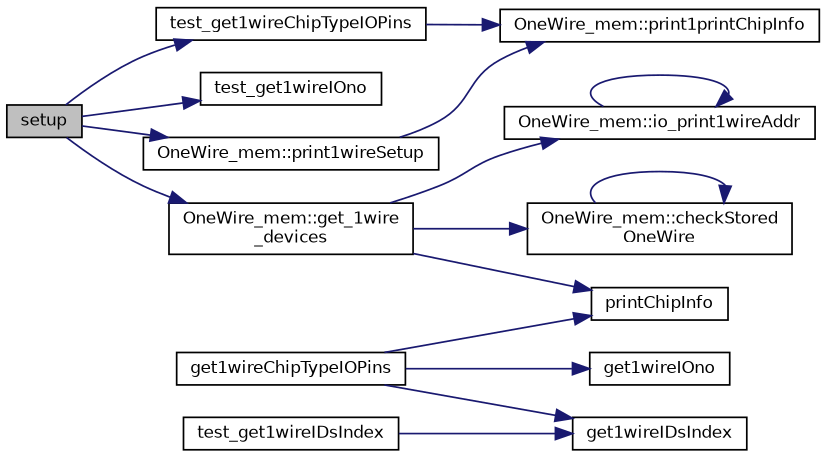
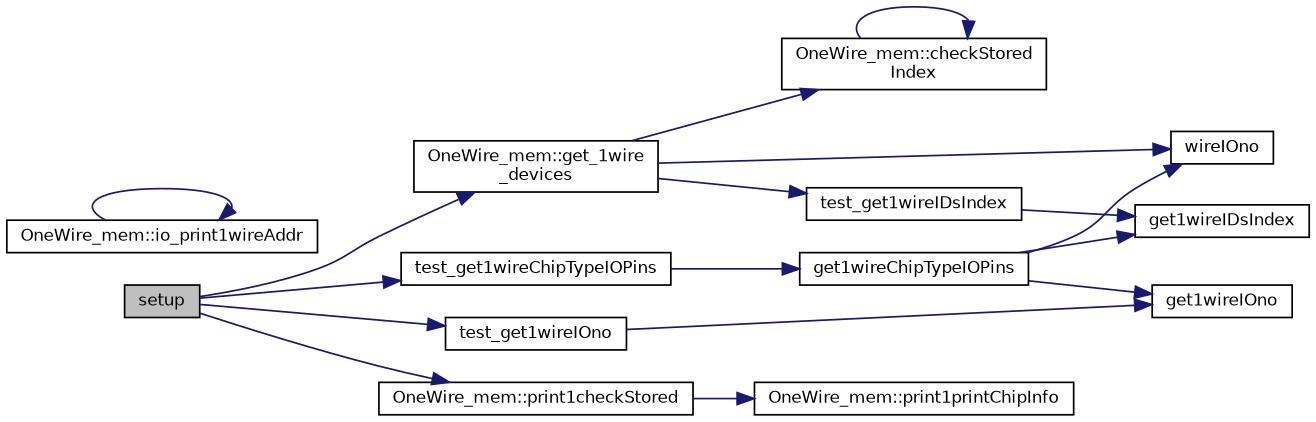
(454, 25) -> (726, 269)
(291, 154) -> (536, 399)
(466, 172) -> (724, 185)
(660, 229) -> (914, 64)
(660, 304) -> (1222, 148)
none -> (881, 317)
